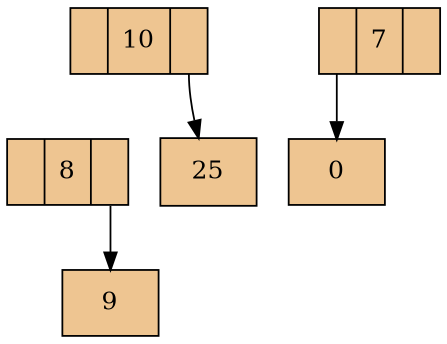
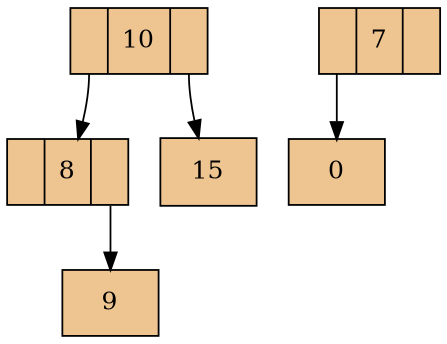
none -> (87, 98)
(208, 172) -> (208, 172)
